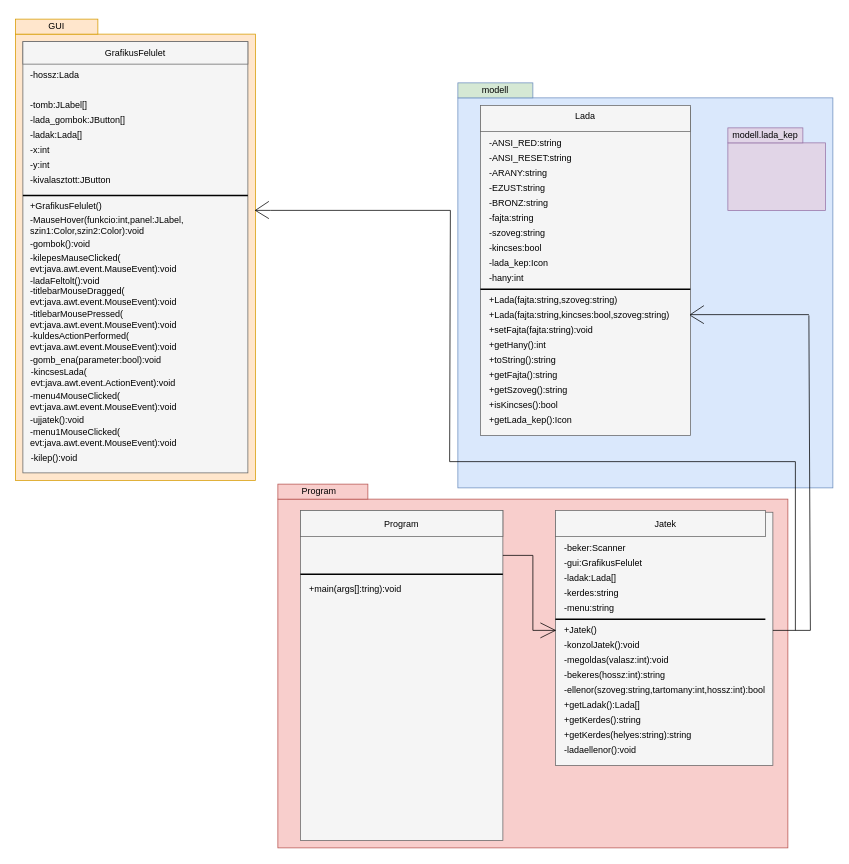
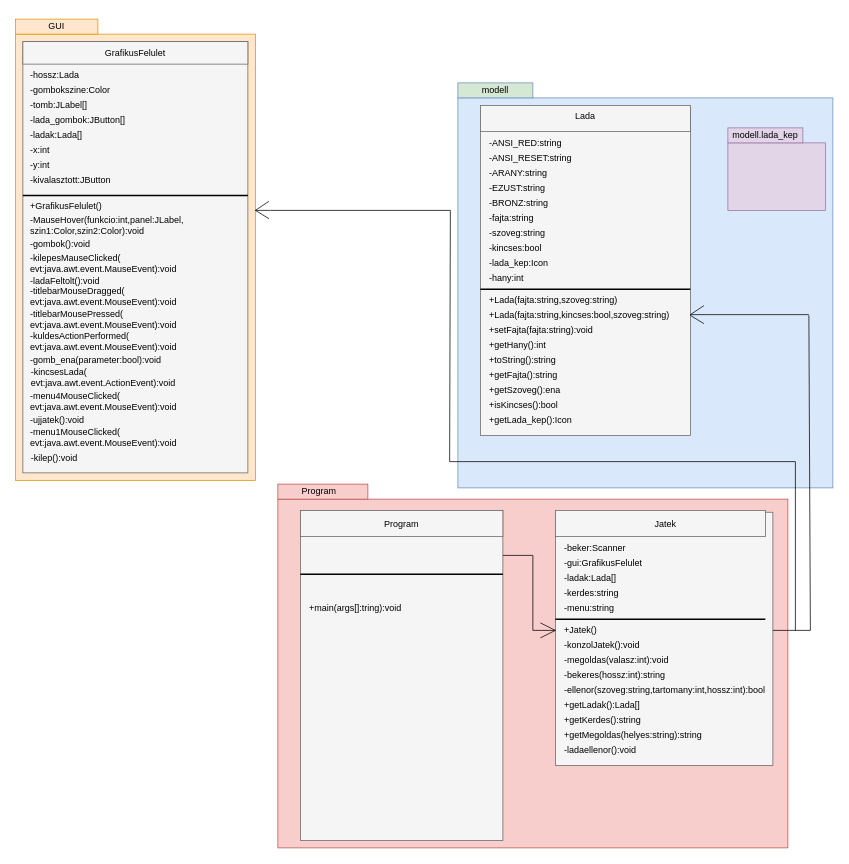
none -> (132, 90)
(535, 390) -> (529, 390)
(402, 589) -> (402, 608)
(639, 735) -> (643, 735)
